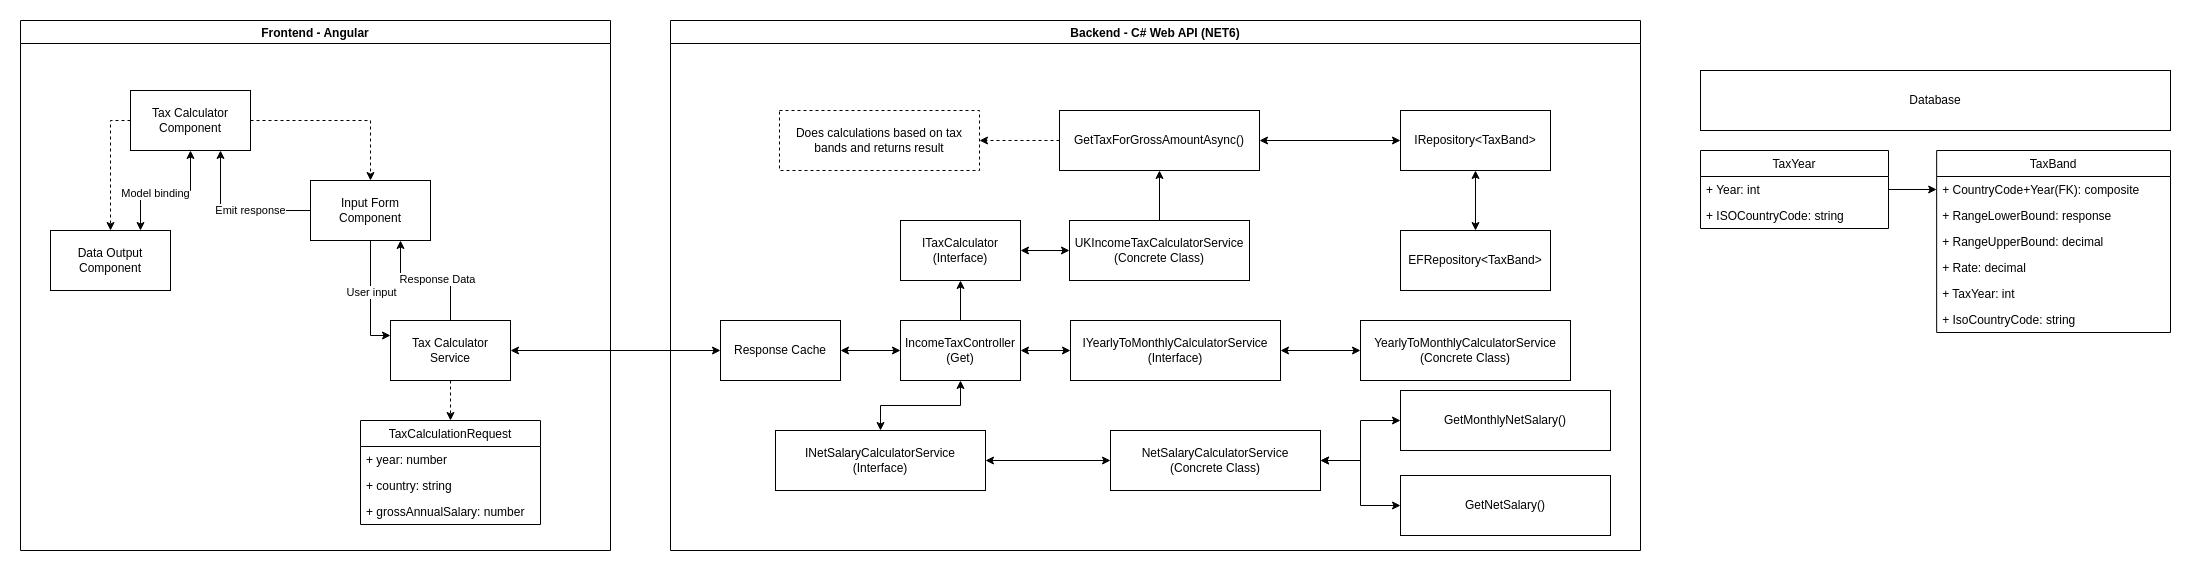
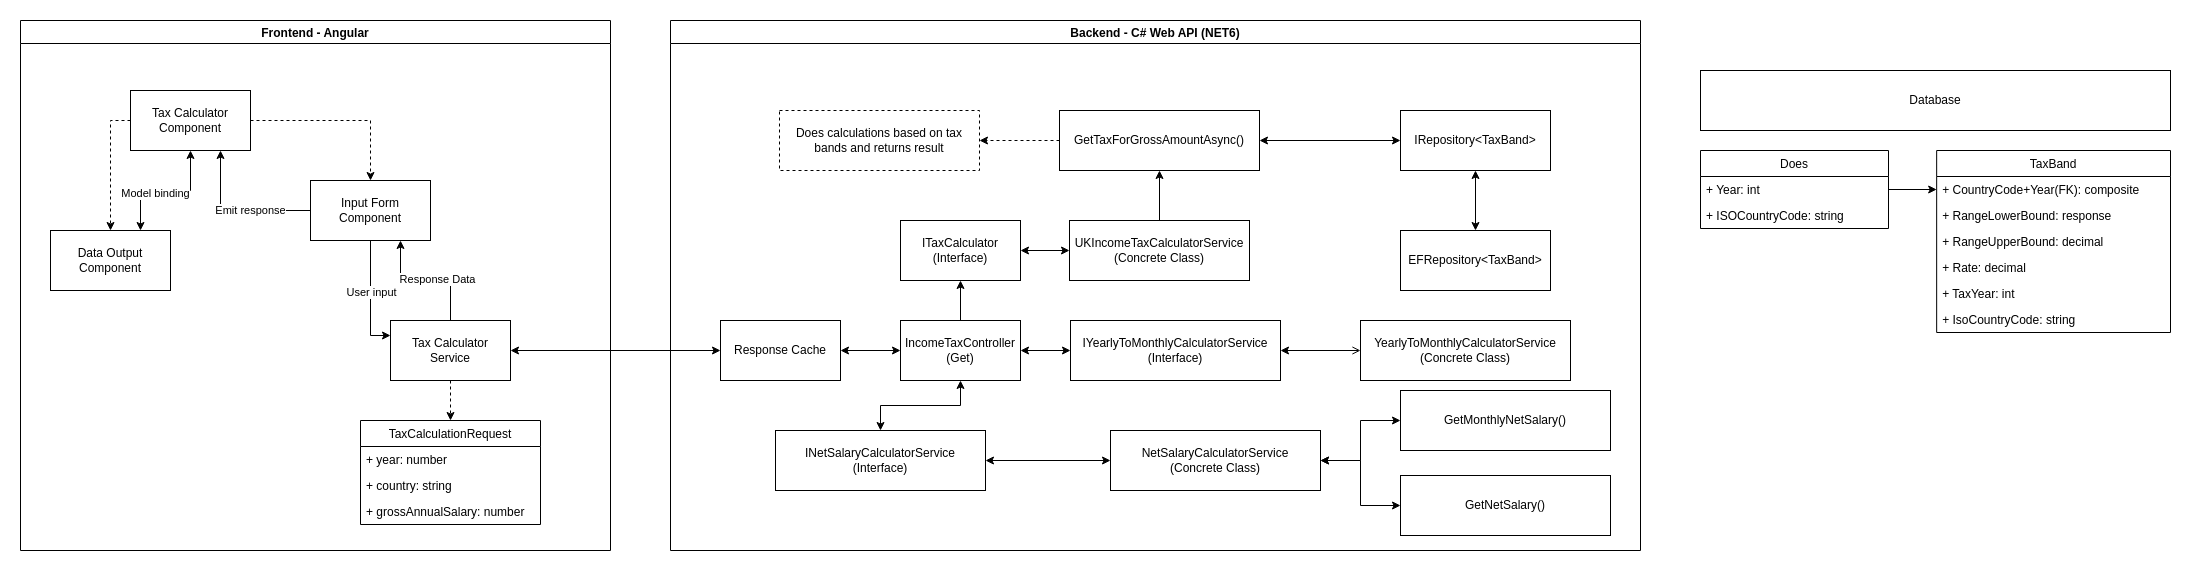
(1794, 164) -> (1794, 164)
(1352, 351) -> (1354, 351)
